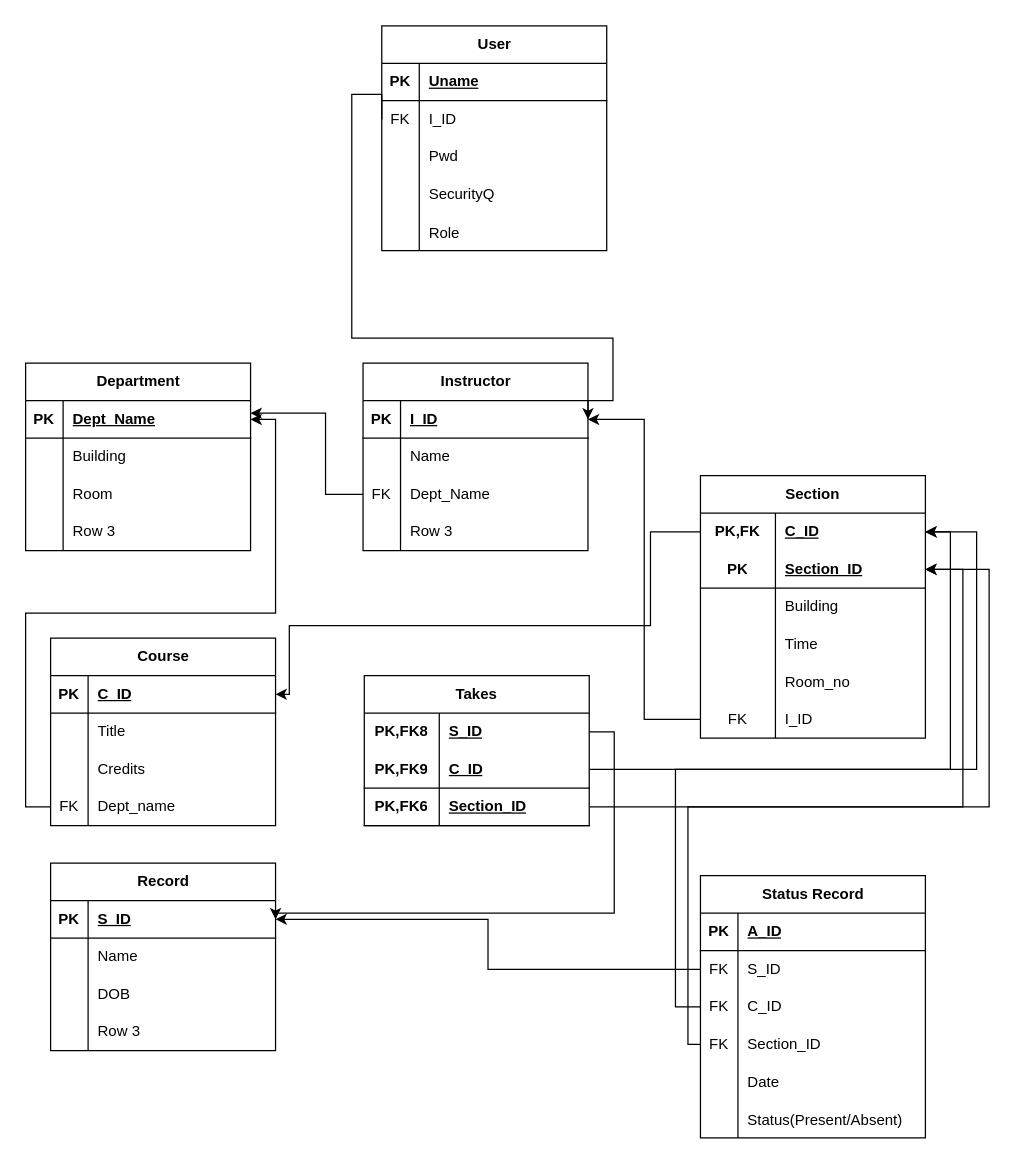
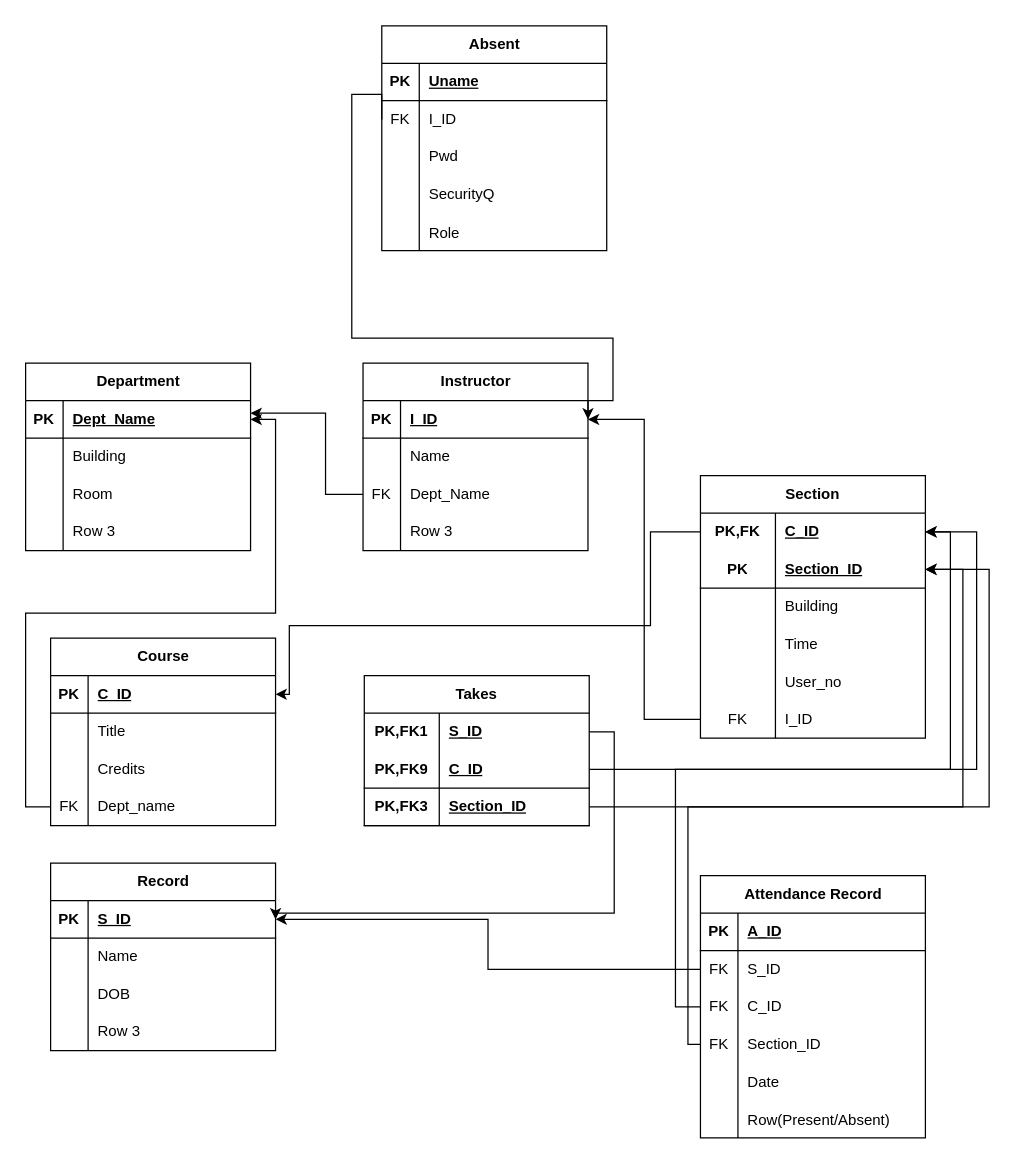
(495, 44) -> (495, 44)
(814, 683) -> (814, 683)
(402, 732) -> (402, 732)
(402, 807) -> (402, 807)
(814, 894) -> (814, 894)
(840, 1120) -> (827, 1120)
